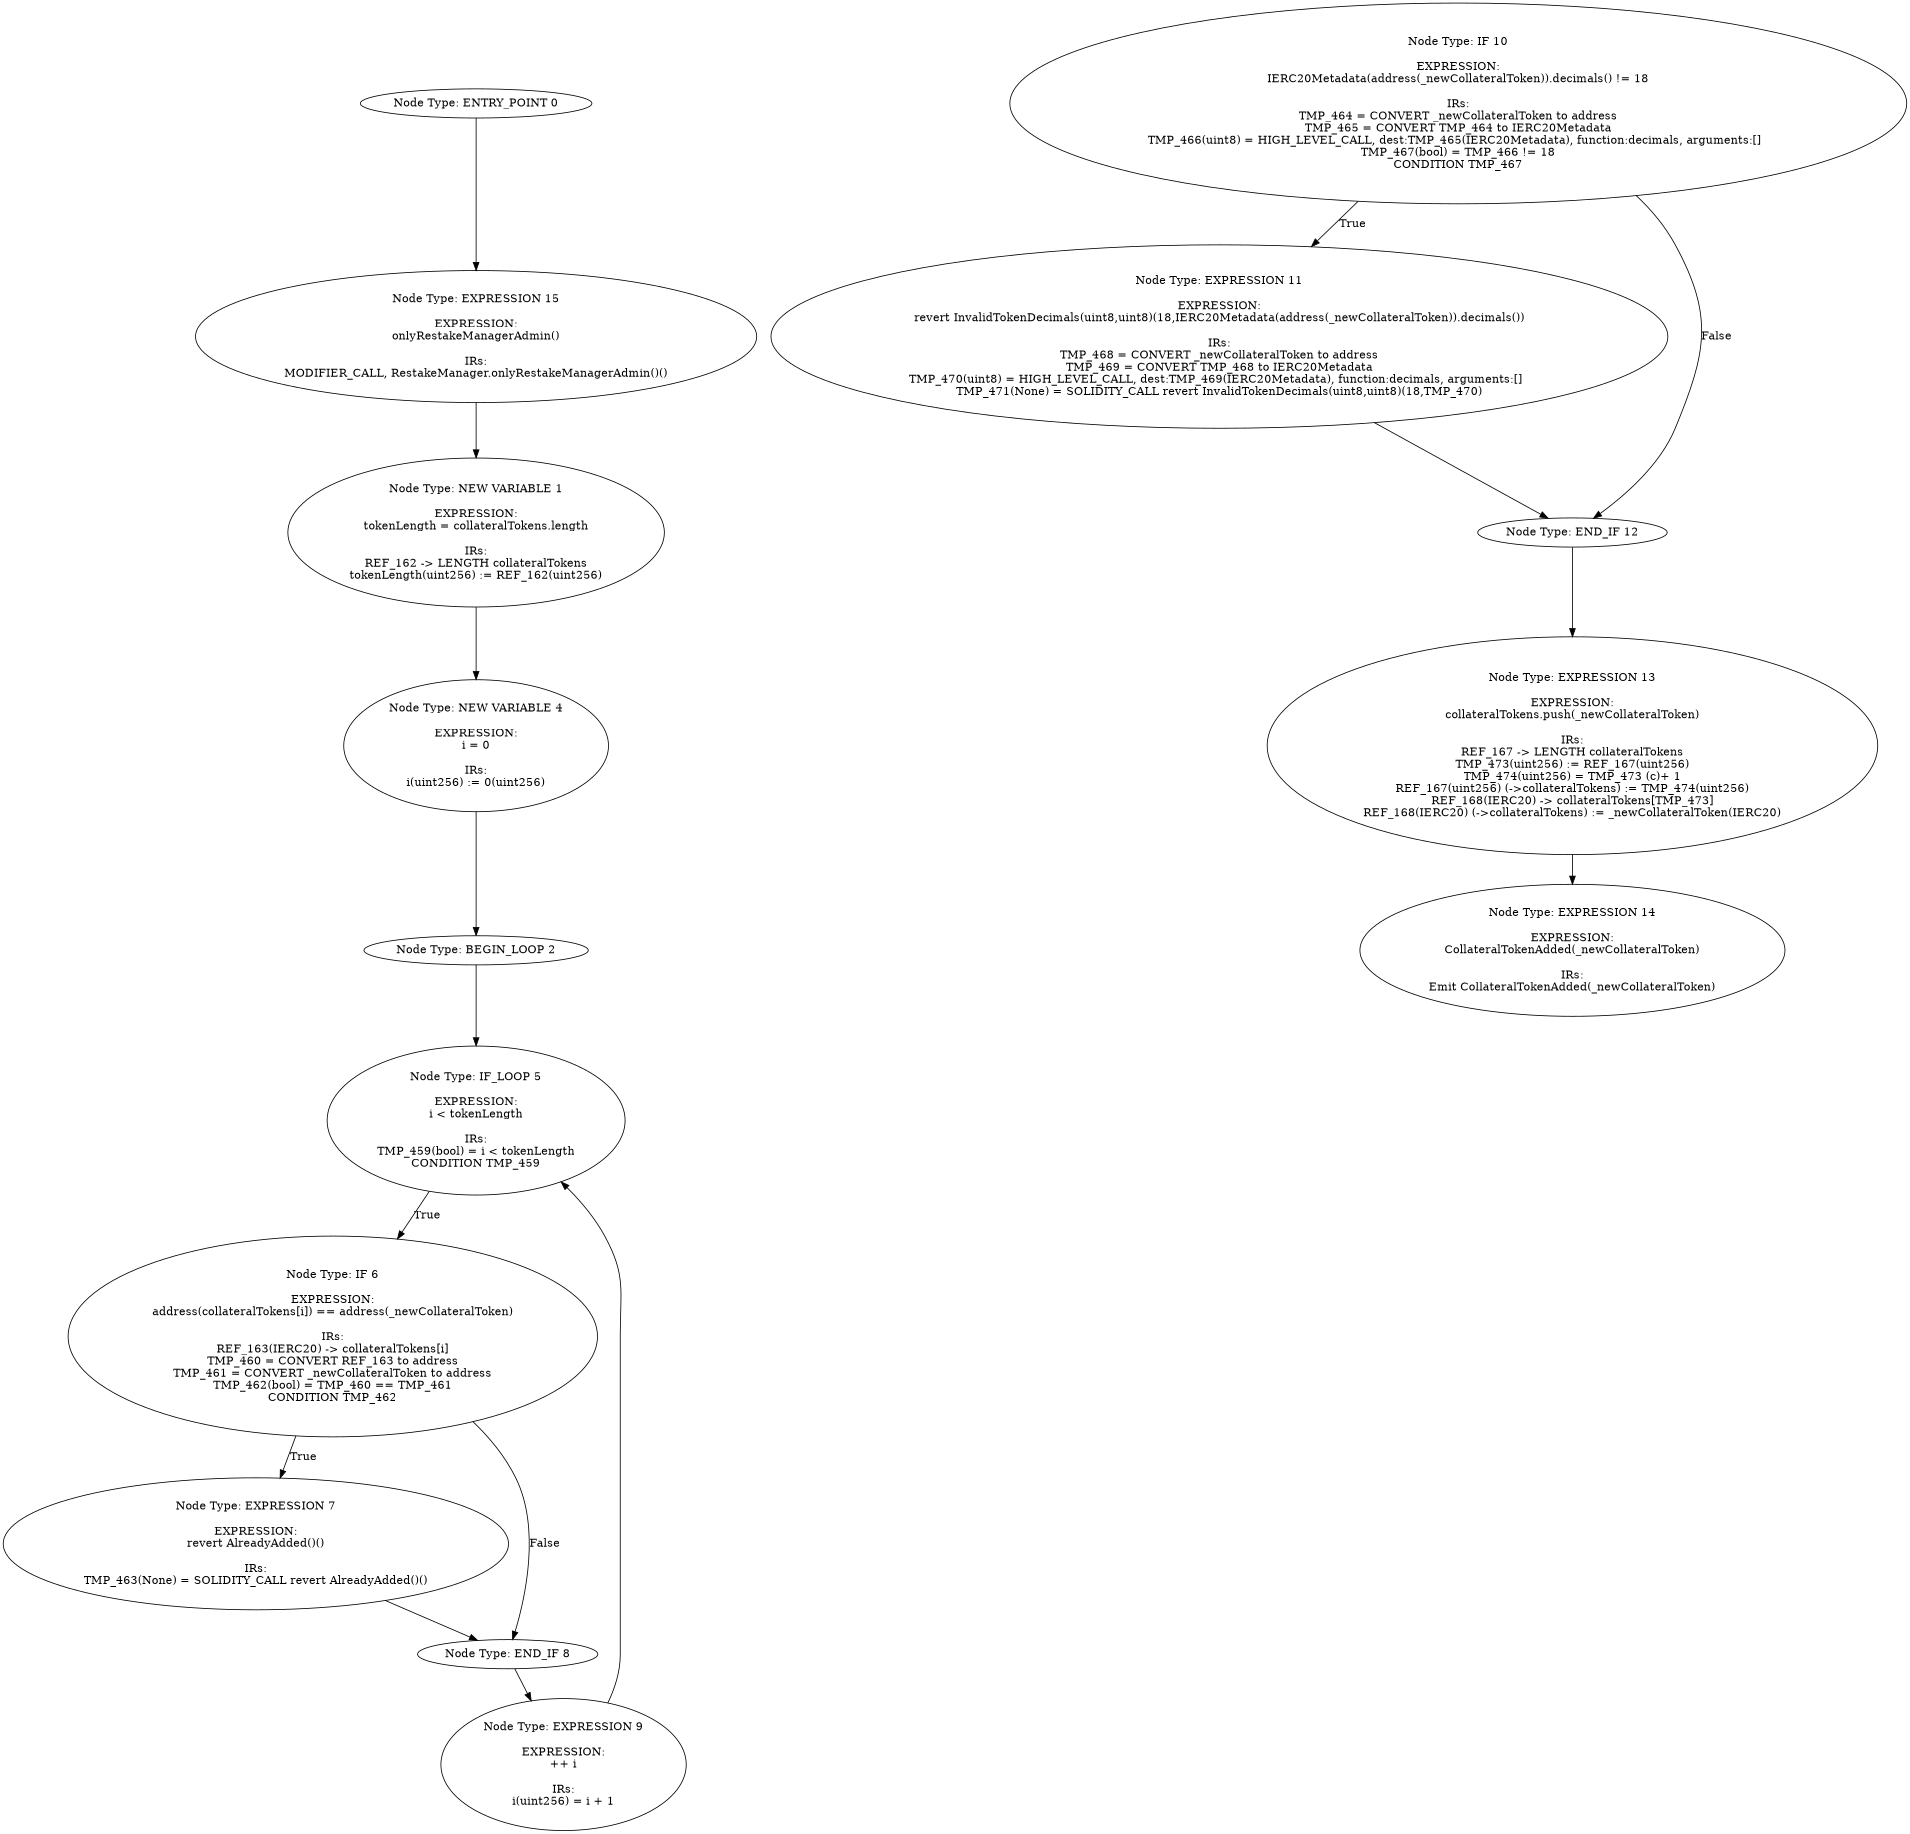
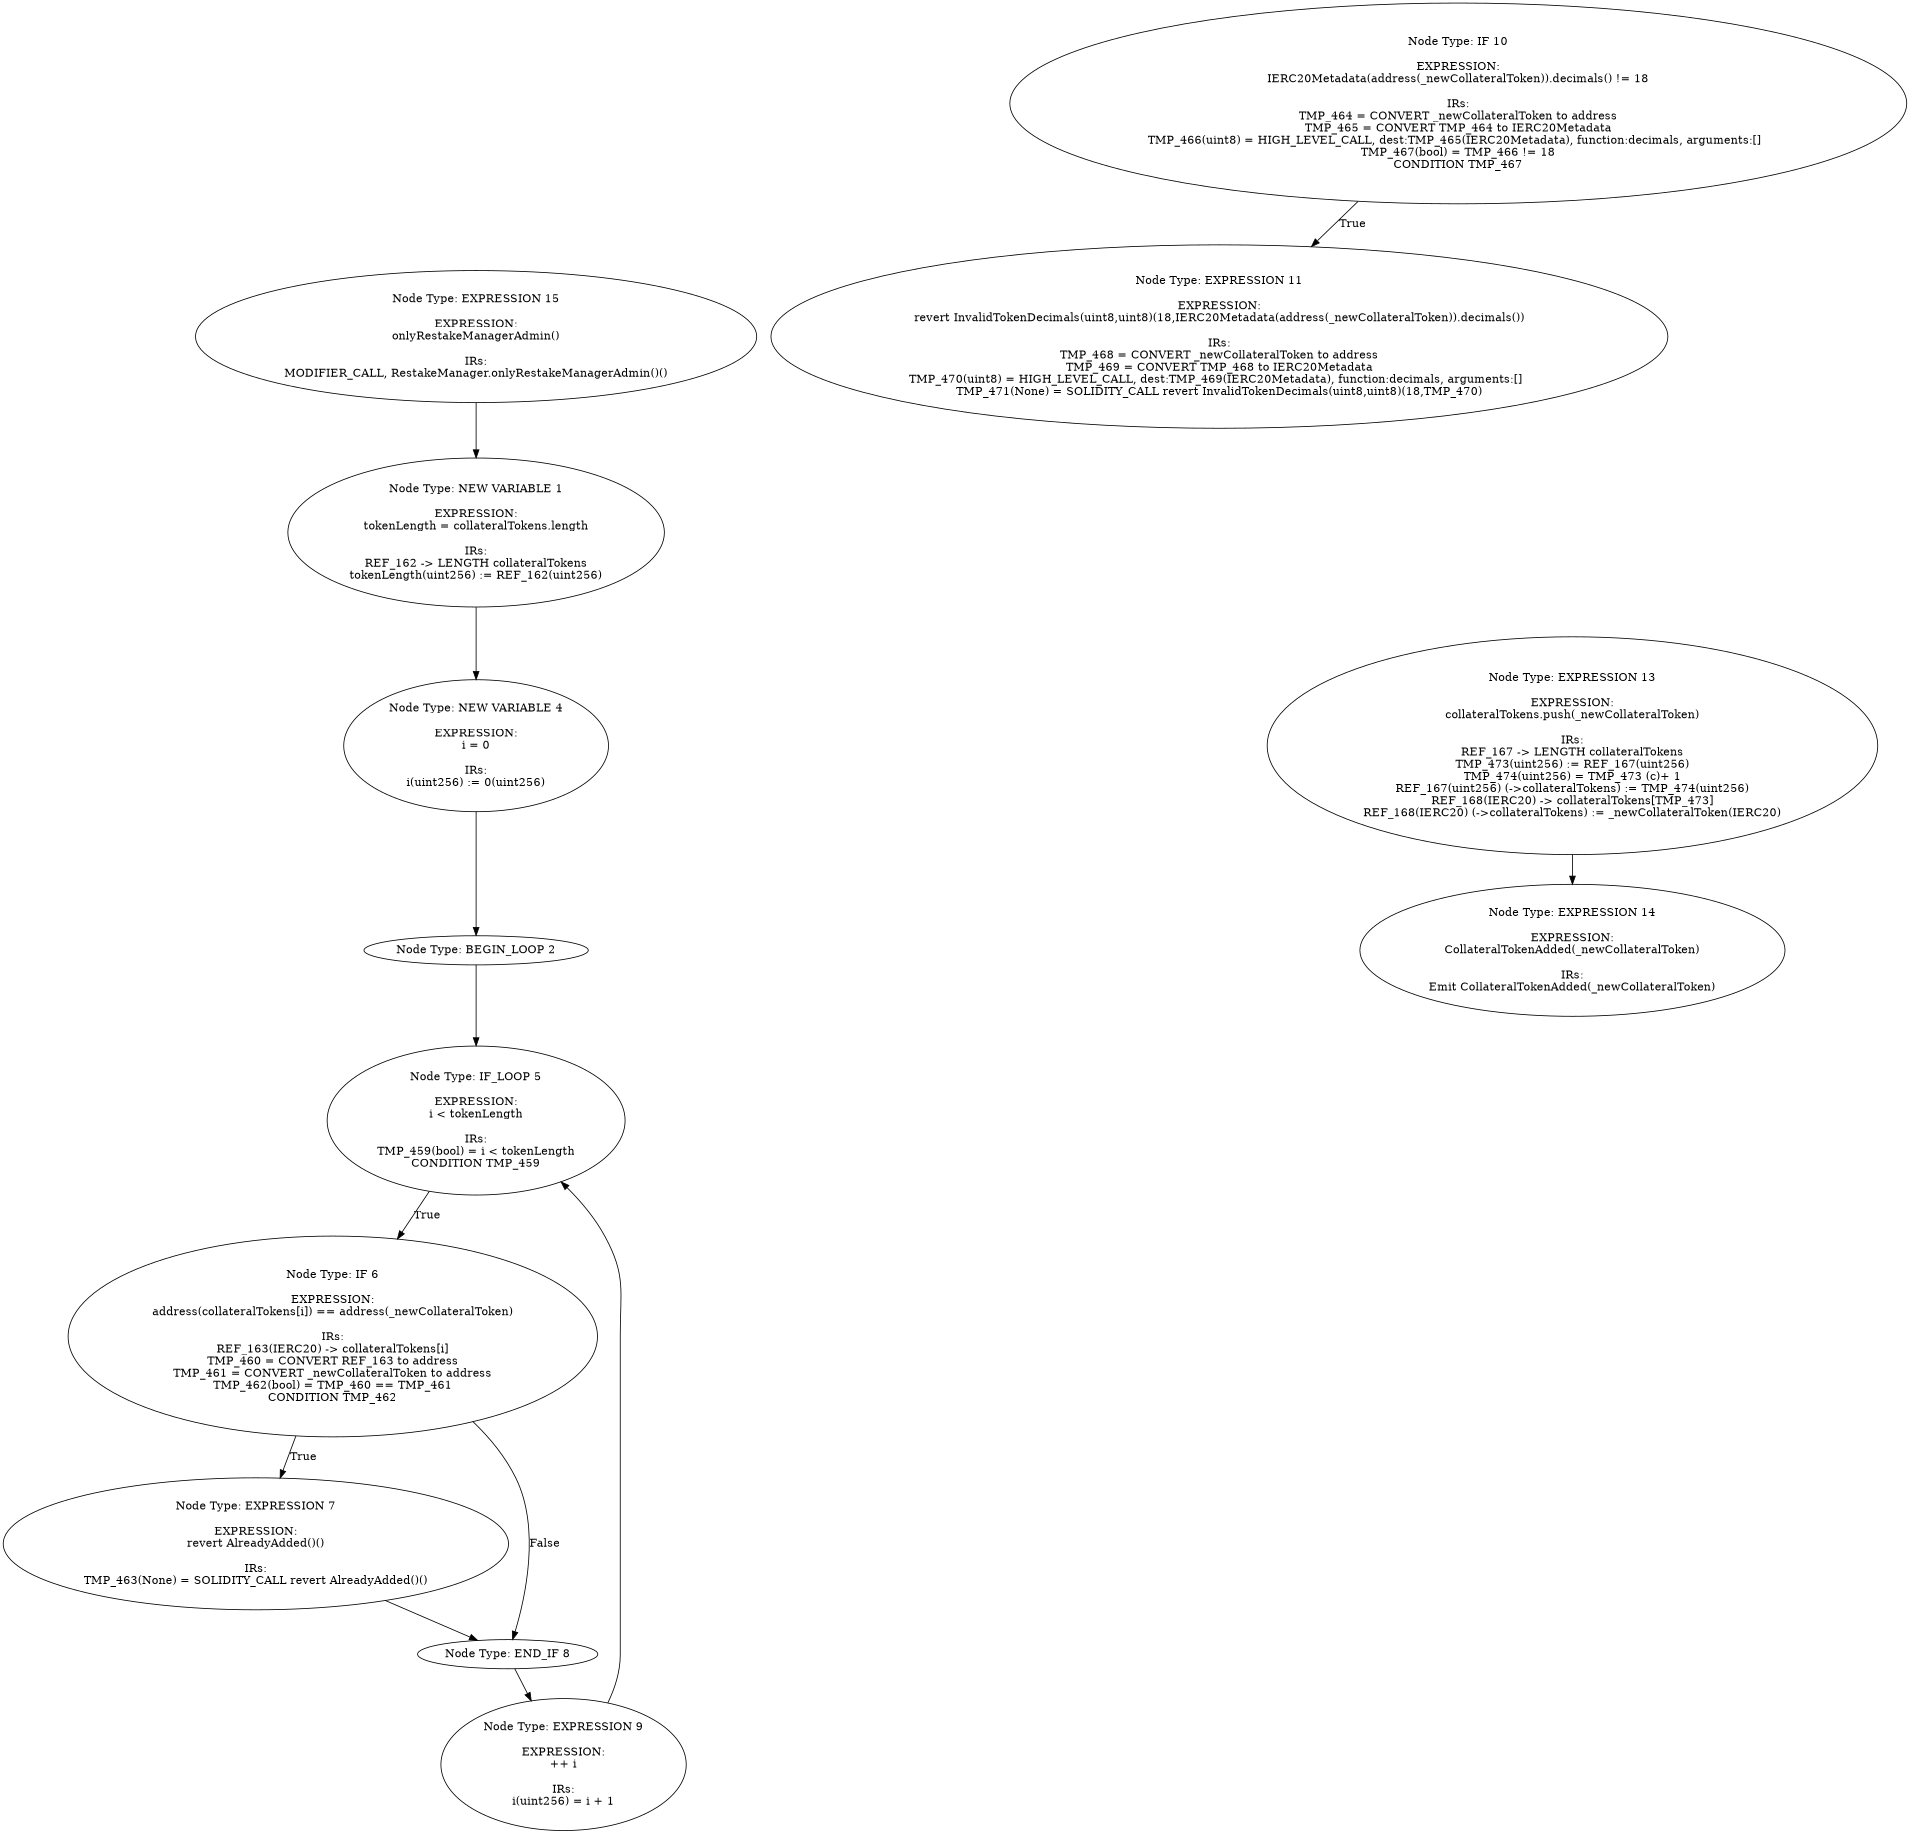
(476, 103) -> none
(1572, 532) -> none
